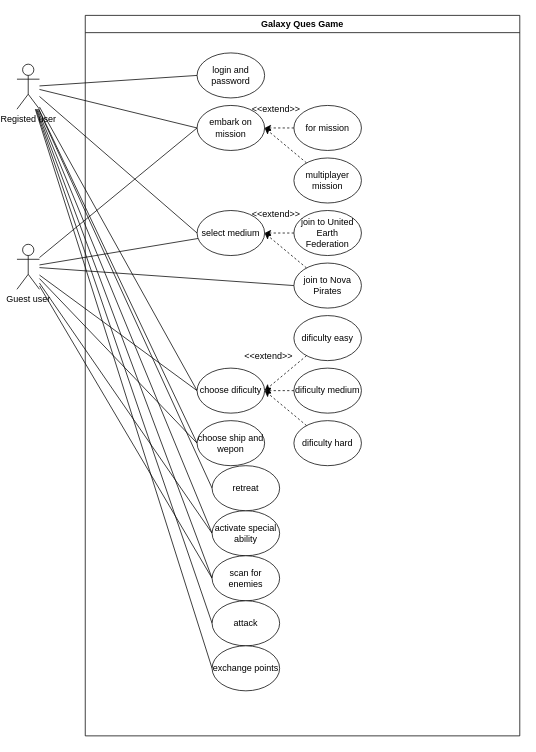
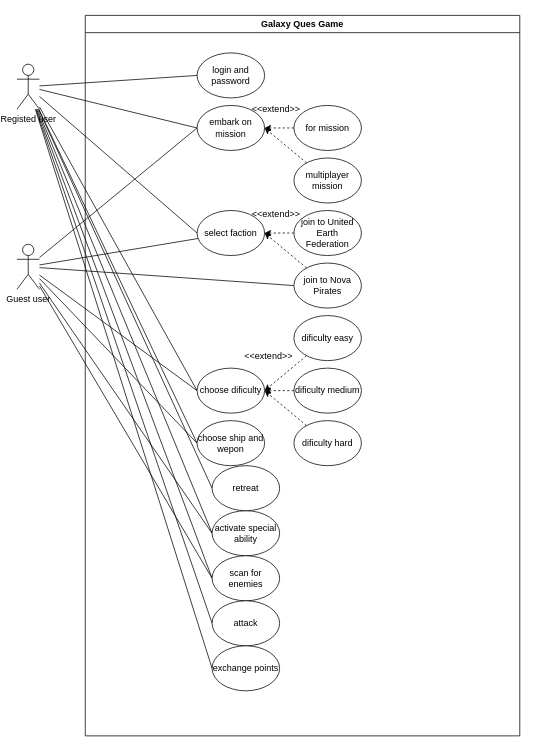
(231, 233) -> (231, 233)
